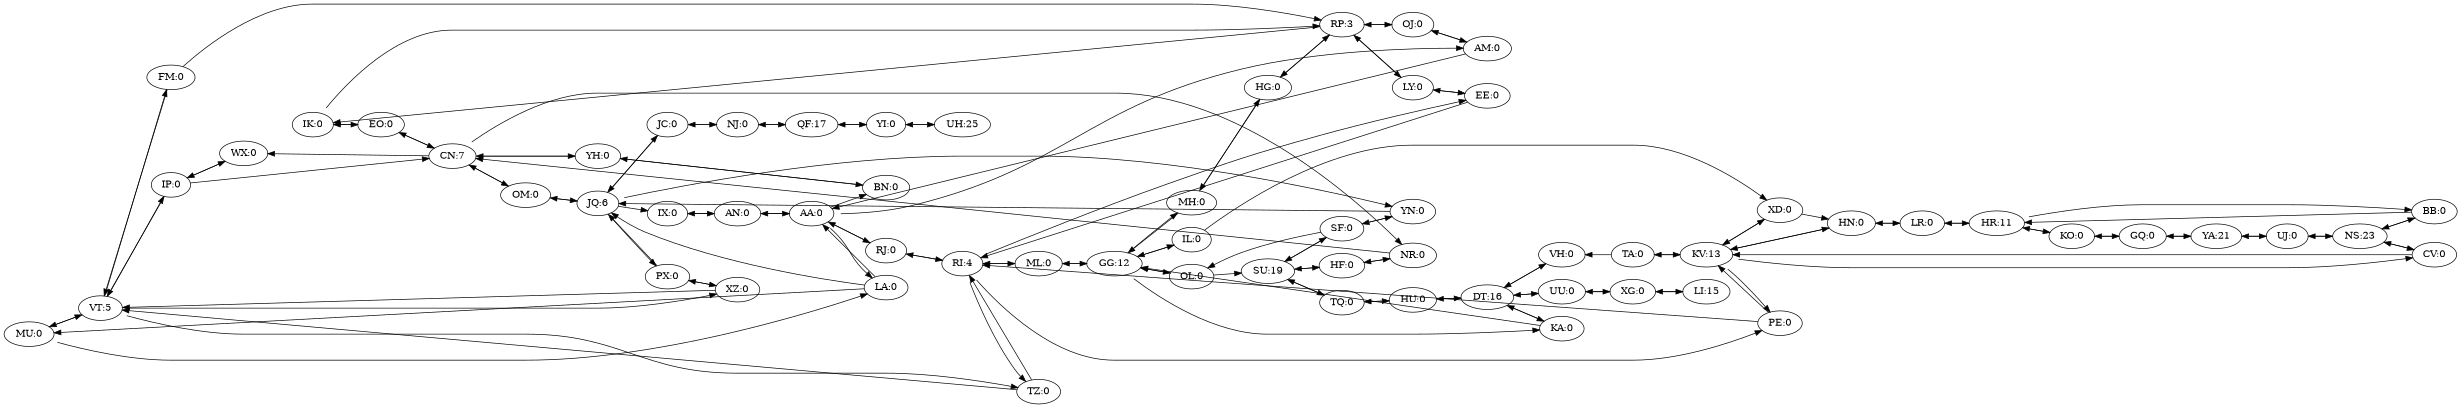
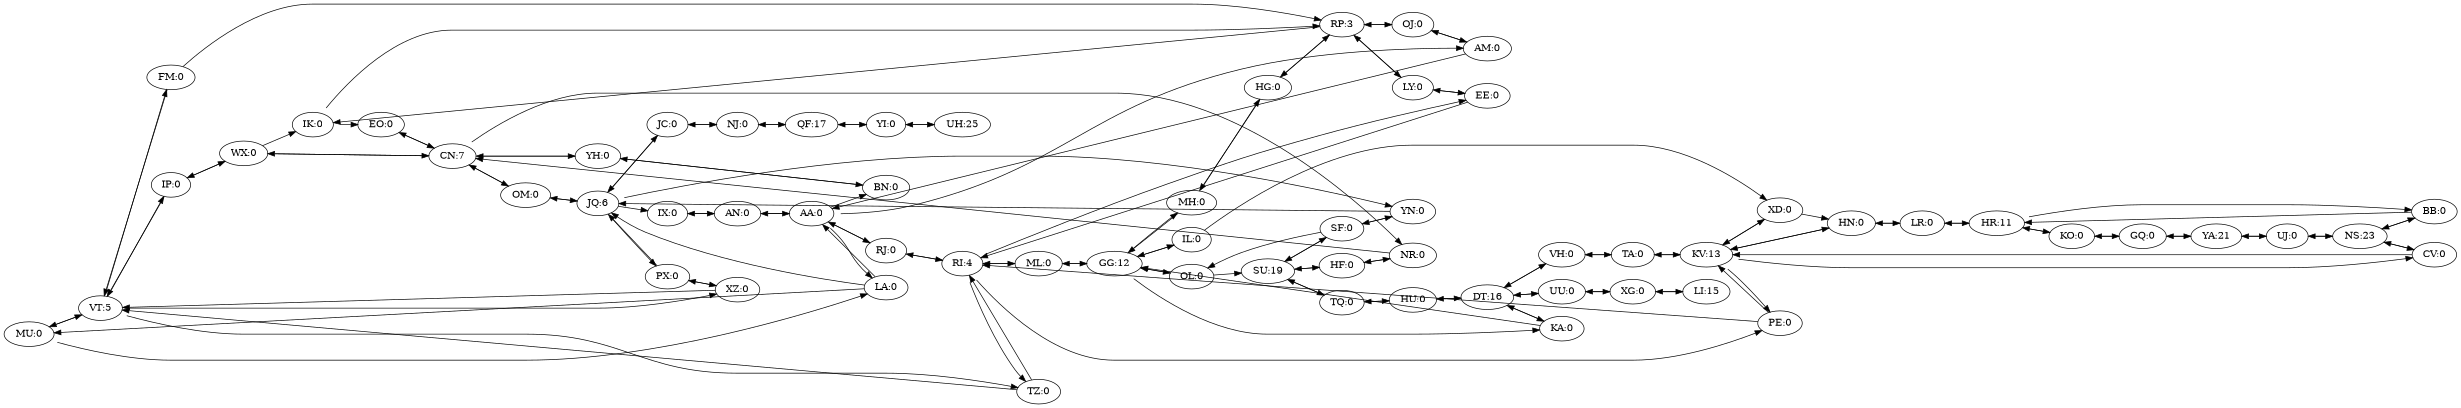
(349, 125) -> (276, 140)
(306, 171) -> (348, 155)
none -> (1598, 255)
